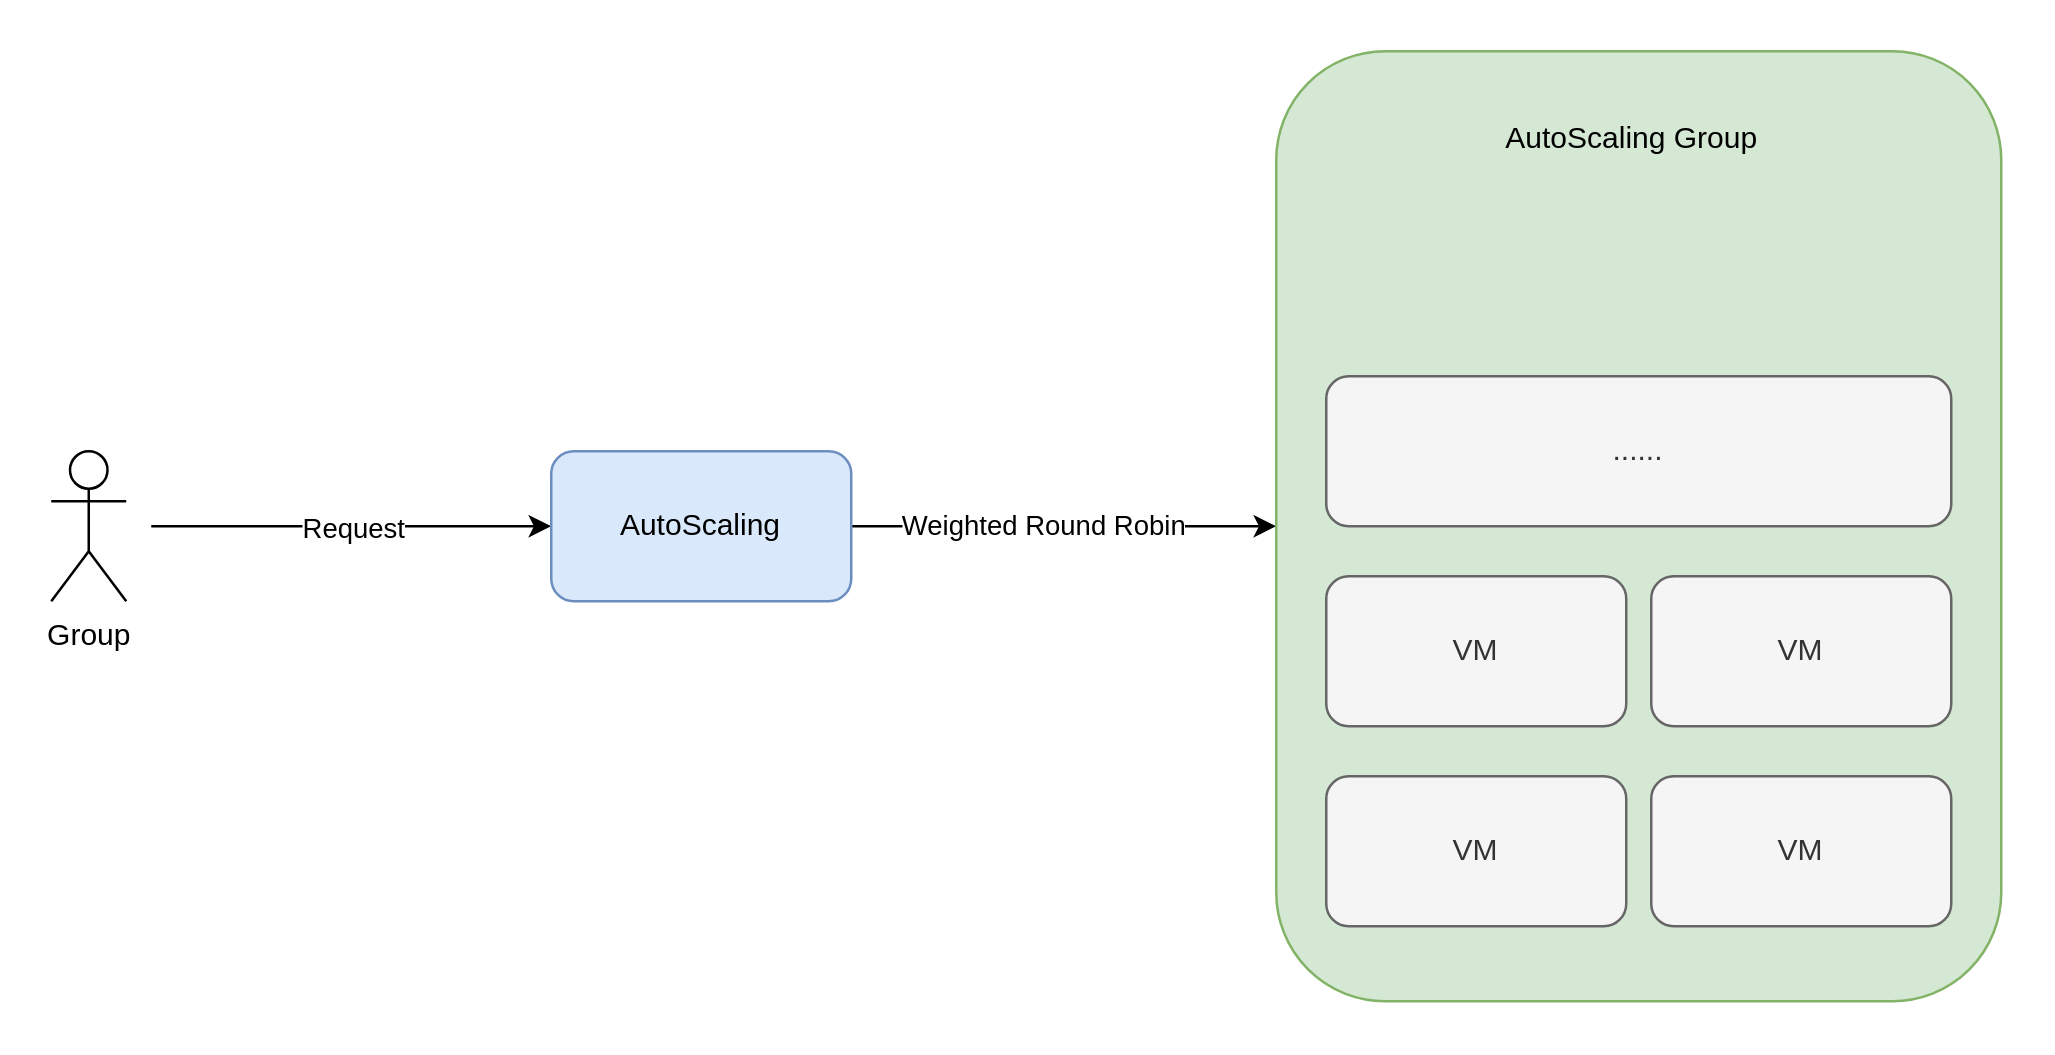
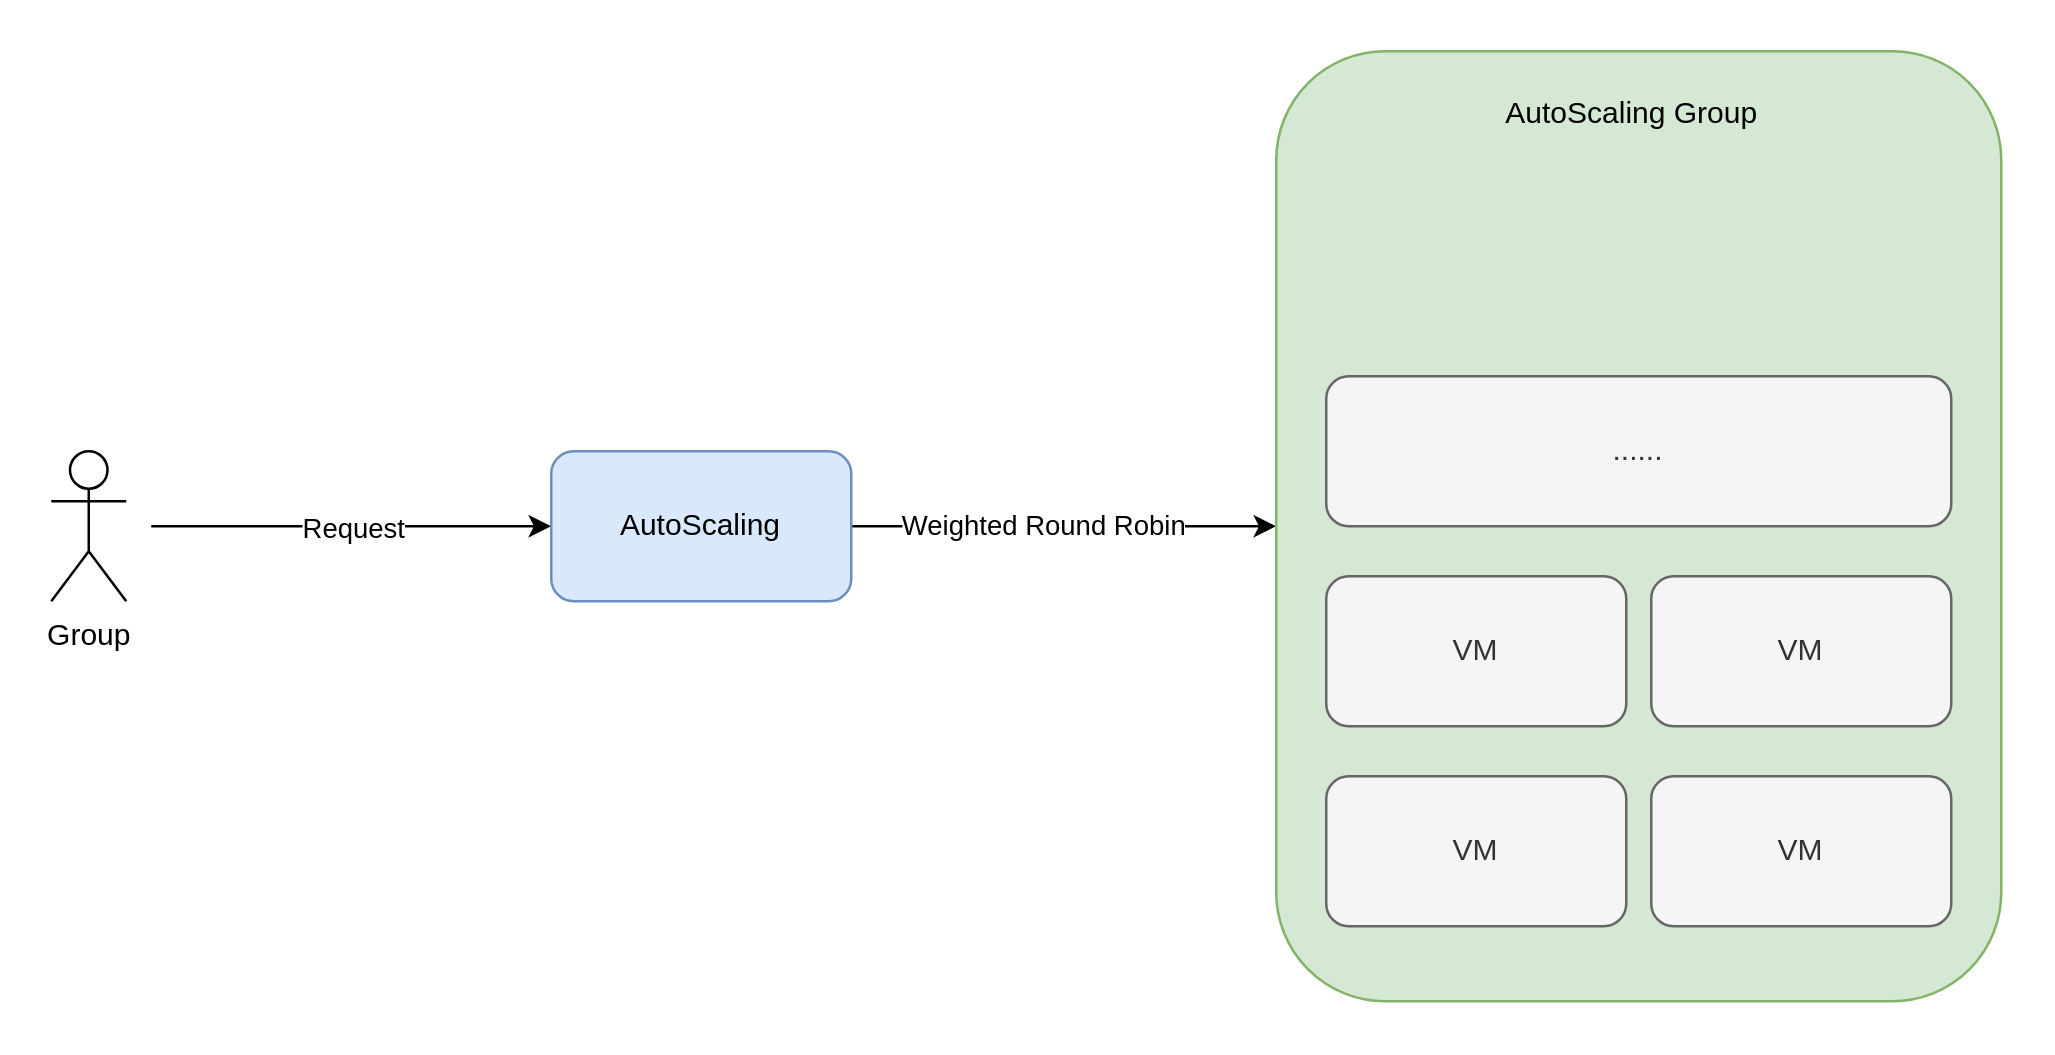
(1633, 139) -> (1633, 114)
